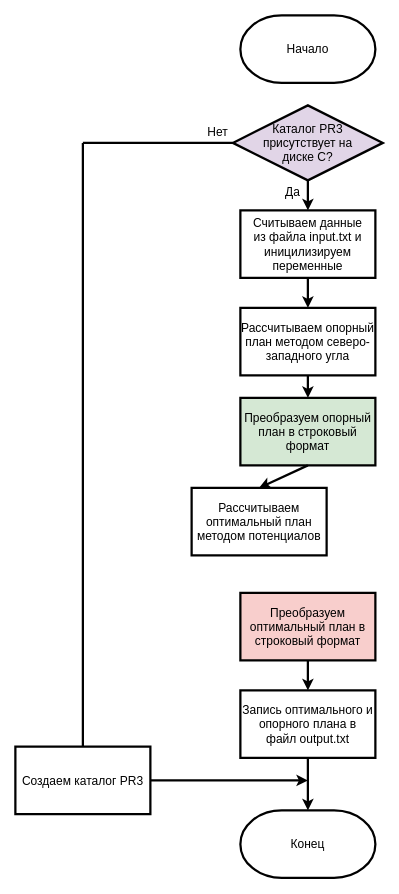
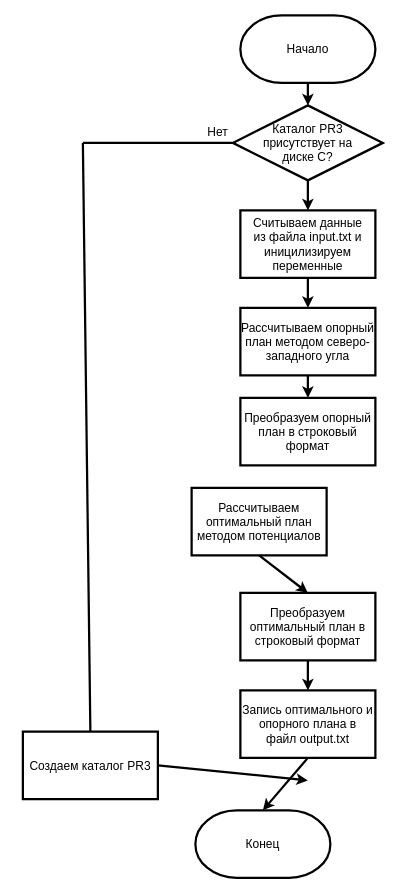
none -> (308, 90)
(308, 143) -> (308, 143)
(293, 192) -> none
(308, 432) -> (308, 432)
(287, 475) -> none
none -> (280, 572)
(308, 627) -> (308, 627)
(83, 780) -> (90, 765)
(308, 844) -> (263, 844)
